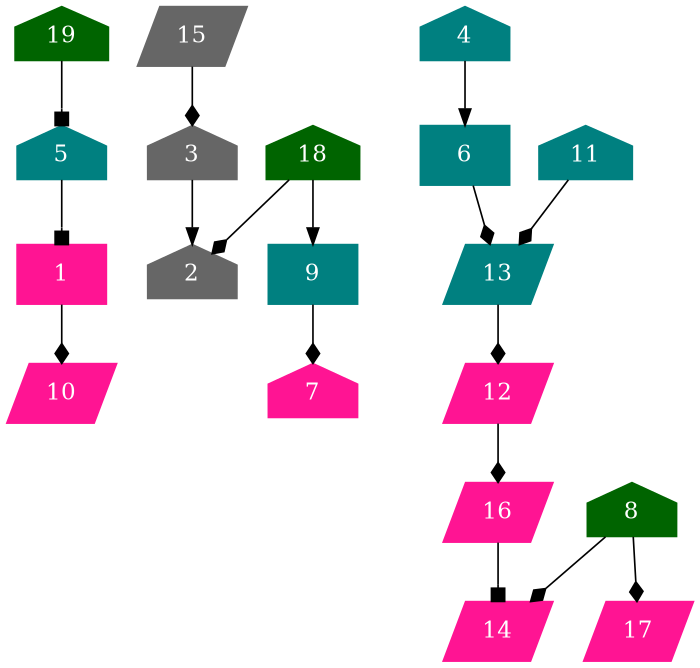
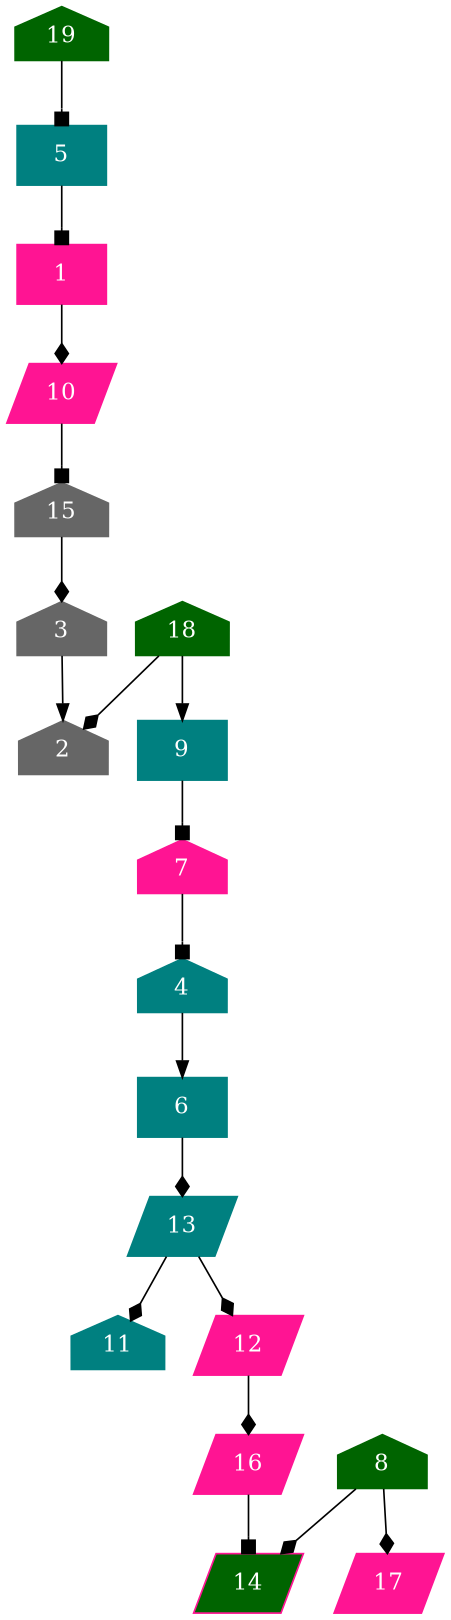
(192, 36) -> (62, 512)
(62, 155) -> (62, 155)
(550, 204) -> (153, 1280)
(313, 324) -> (182, 802)
none -> (62, 445)
(498, 631) -> (248, 1583)
none -> (182, 918)
